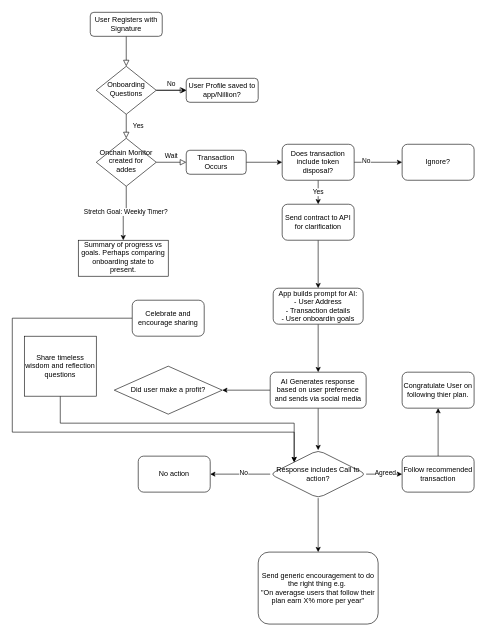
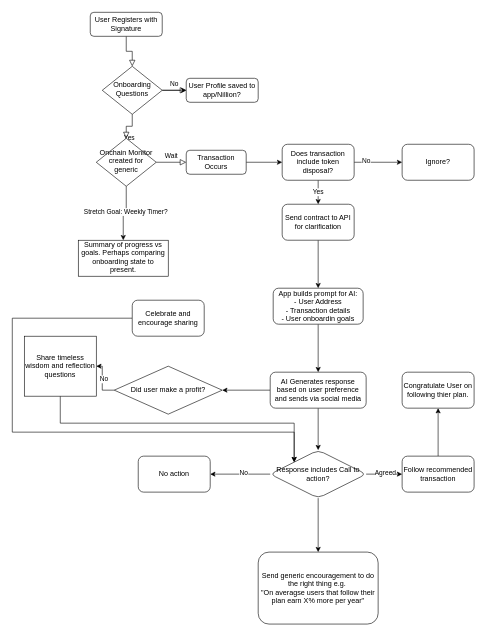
(126, 90) -> (132, 90)
(126, 161) -> (126, 161)
none -> (102, 378)
